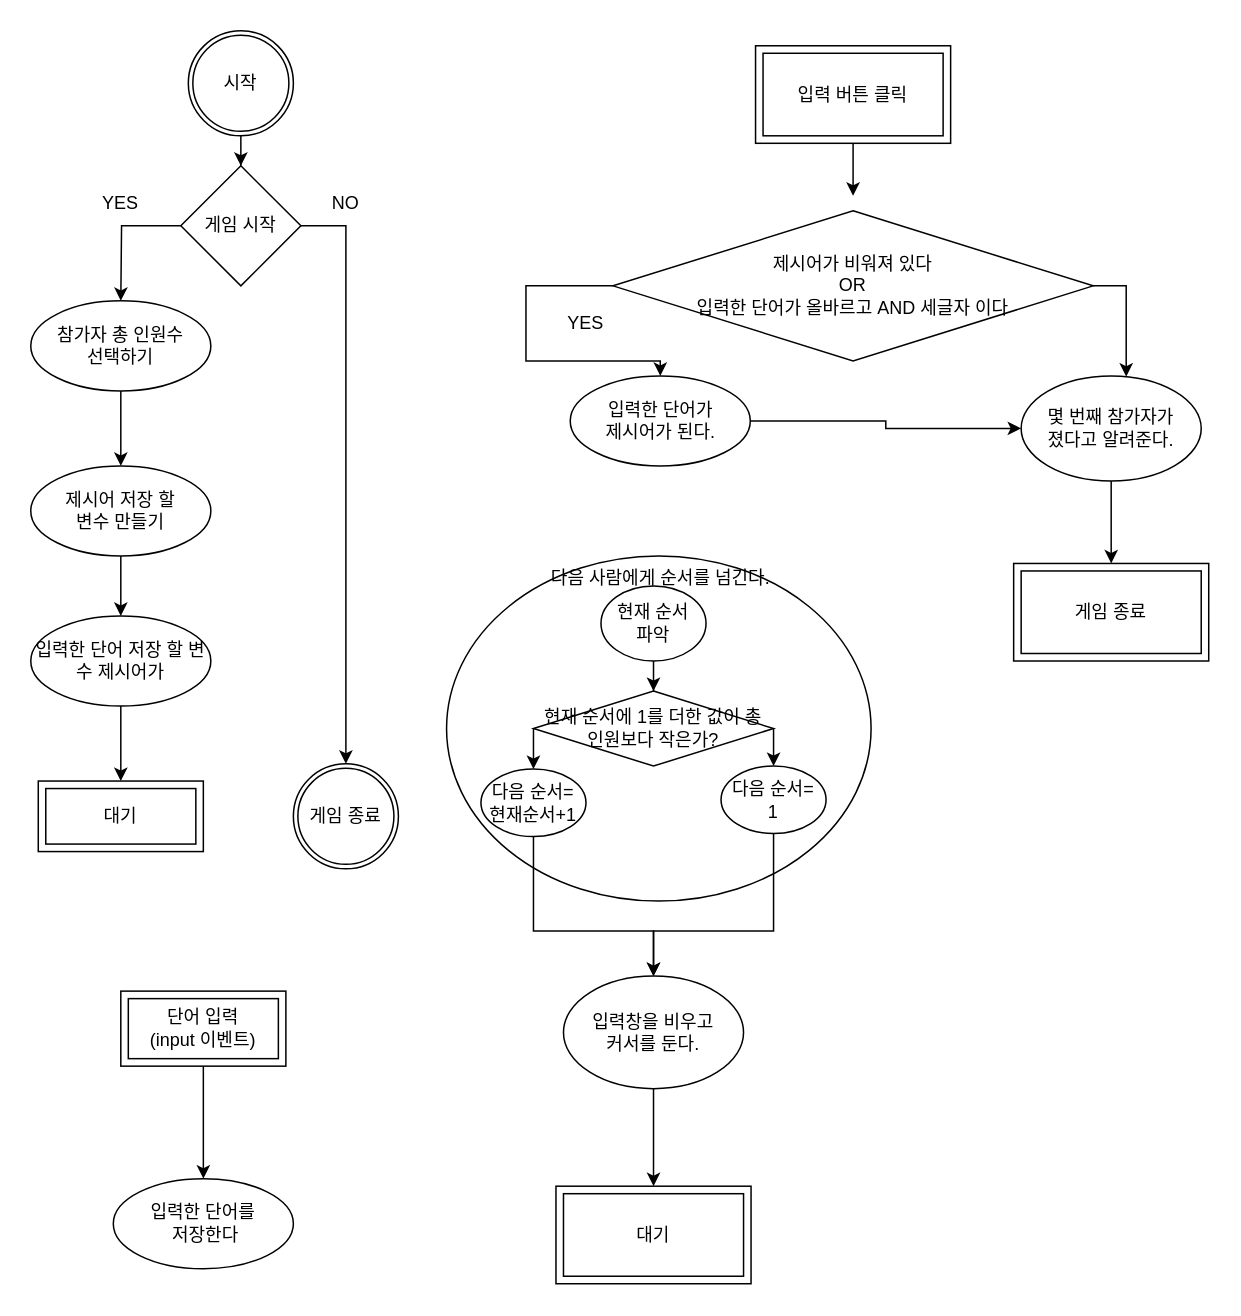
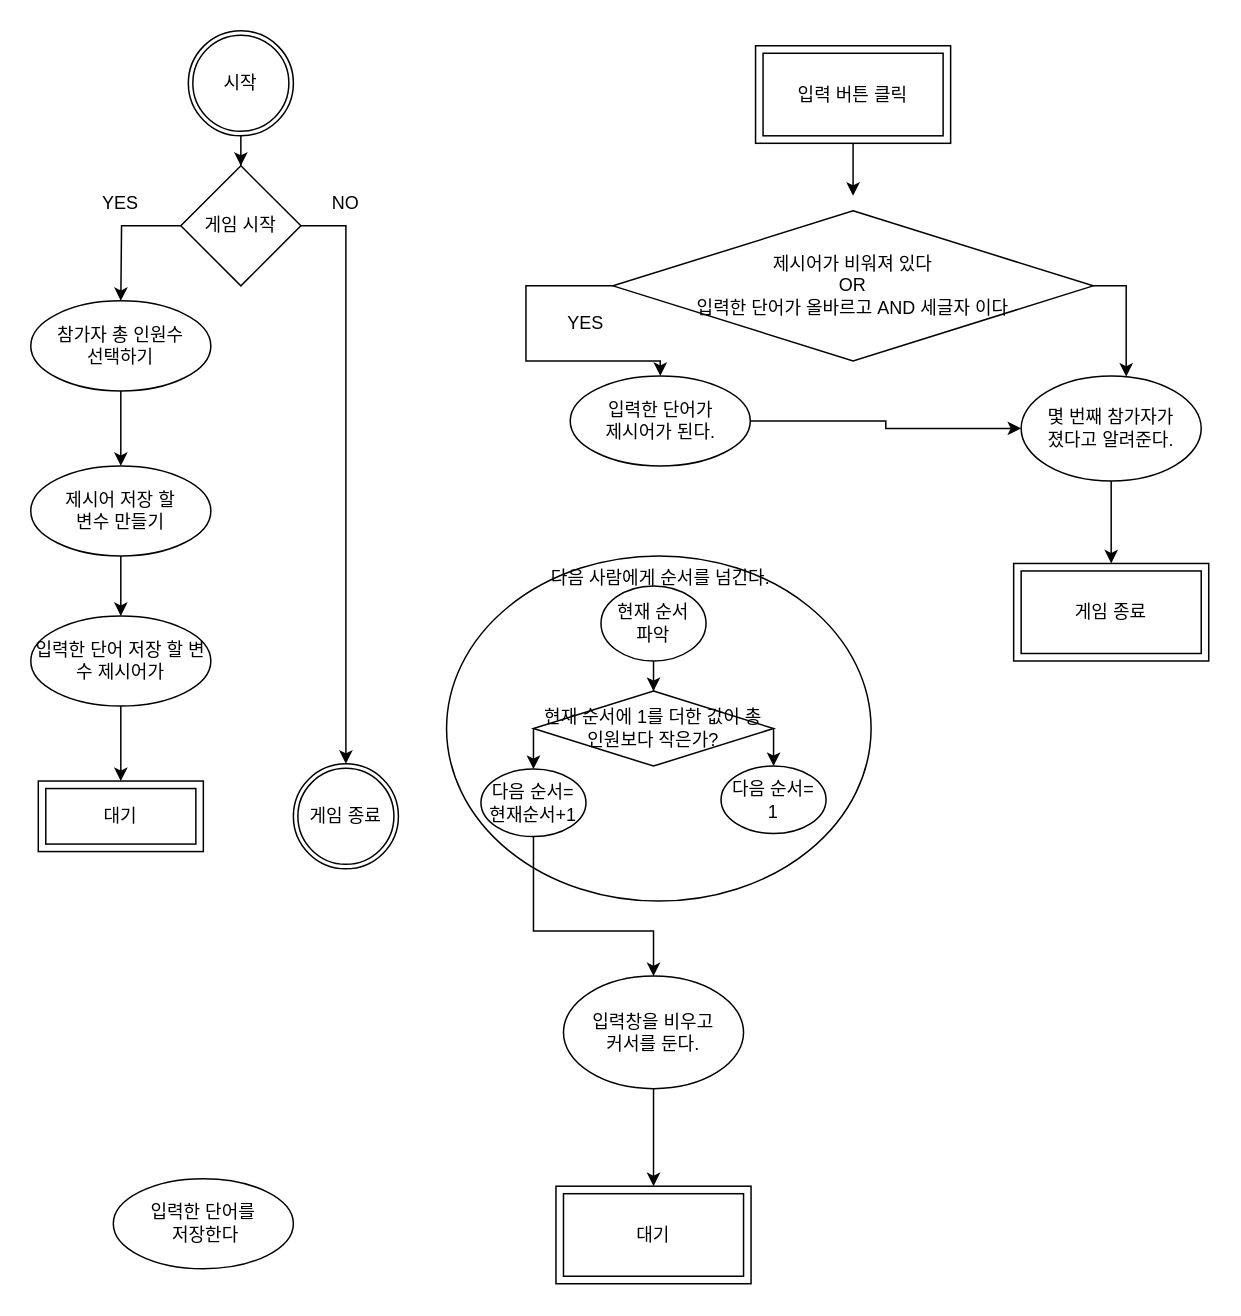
(763, 931) -> none
(203, 1028) -> none
(203, 1117) -> none
